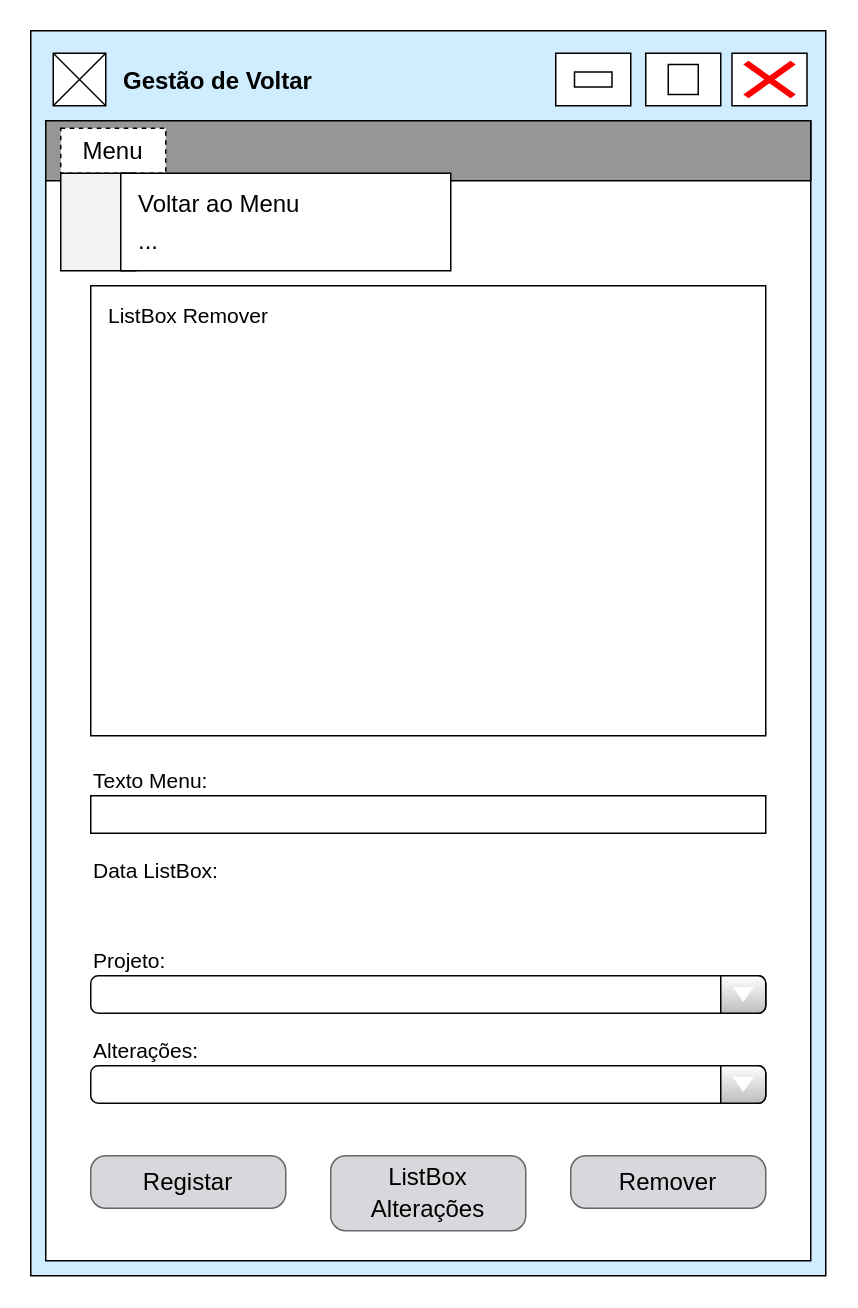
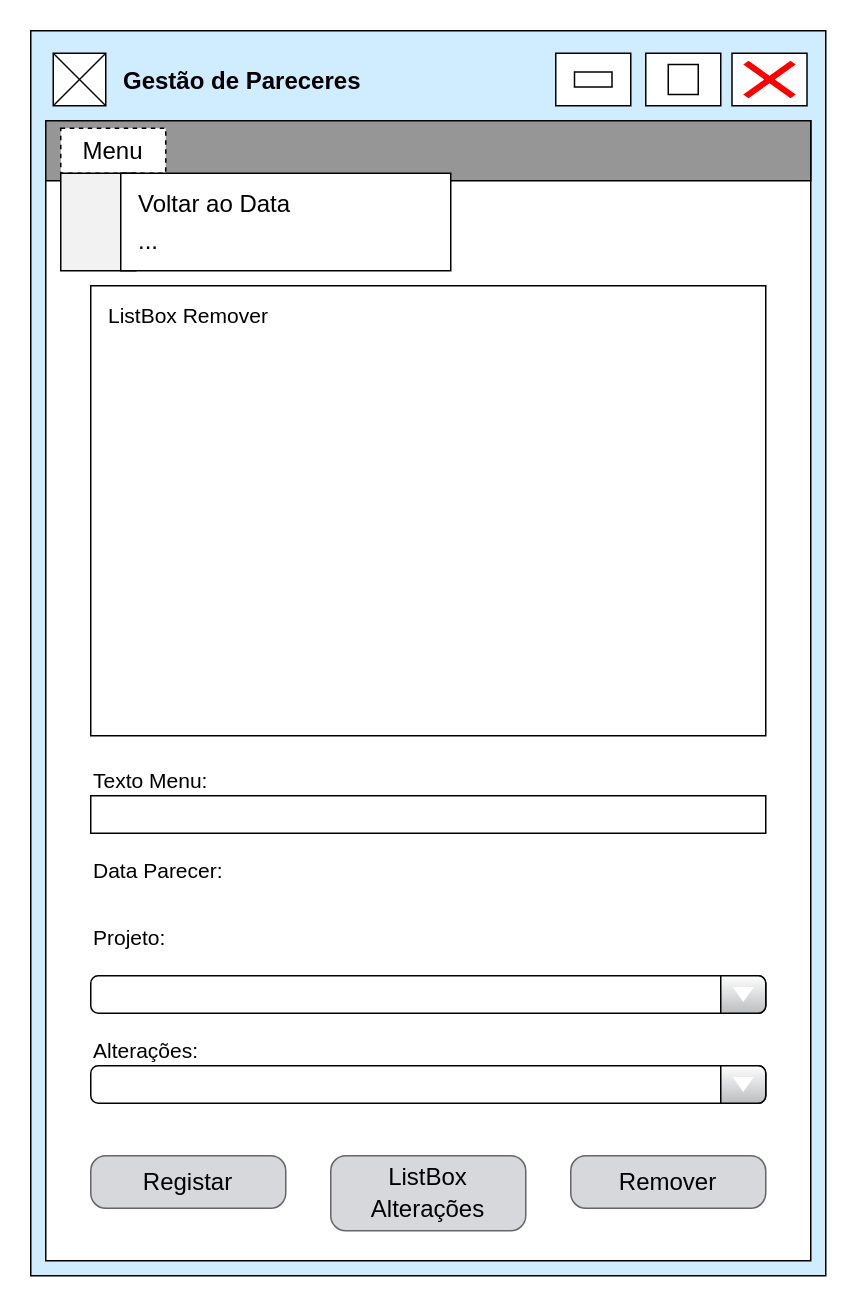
(197, 80) -> (215, 80)
(202, 203) -> (202, 203)
(152, 871) -> (155, 871)
(173, 961) -> (173, 938)
